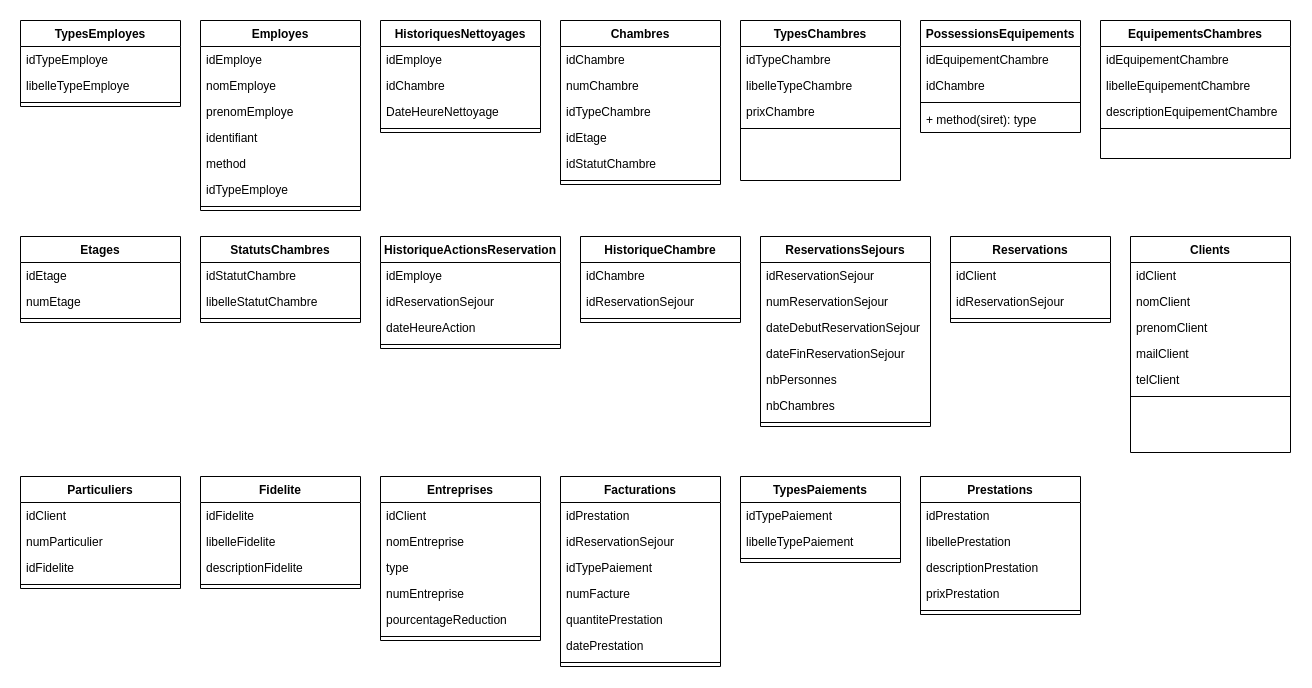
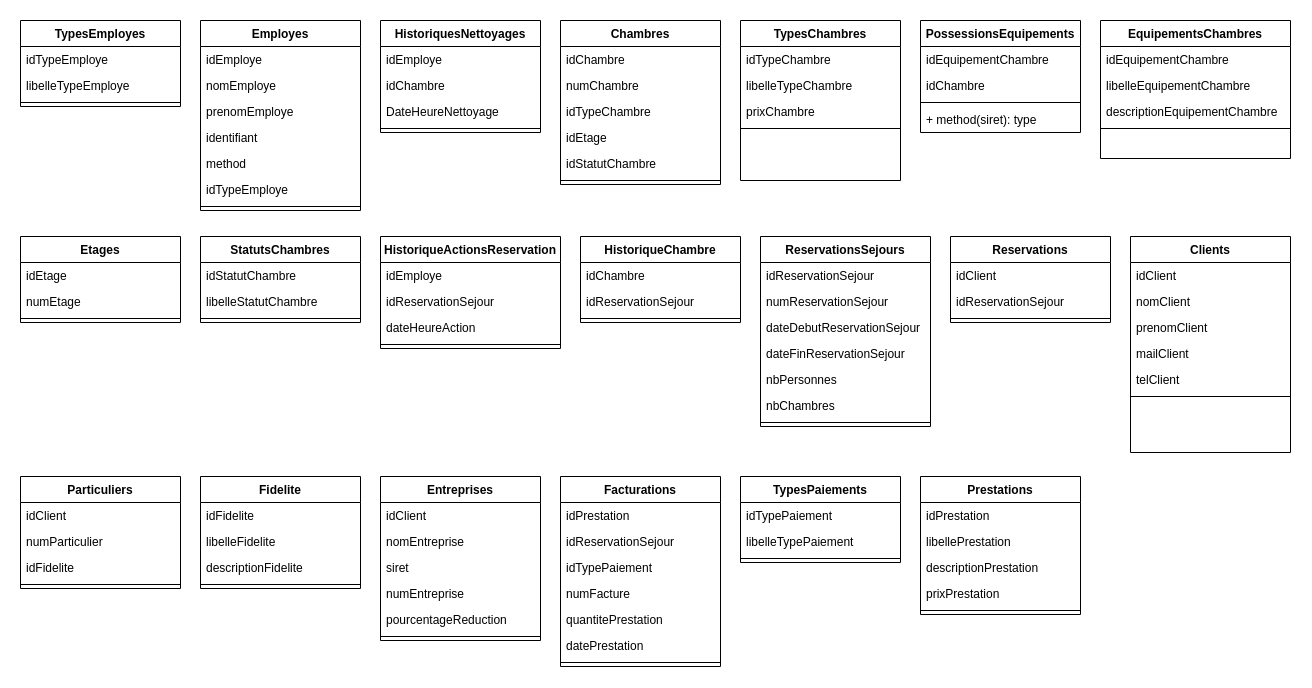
(399, 568) -> (401, 568)
